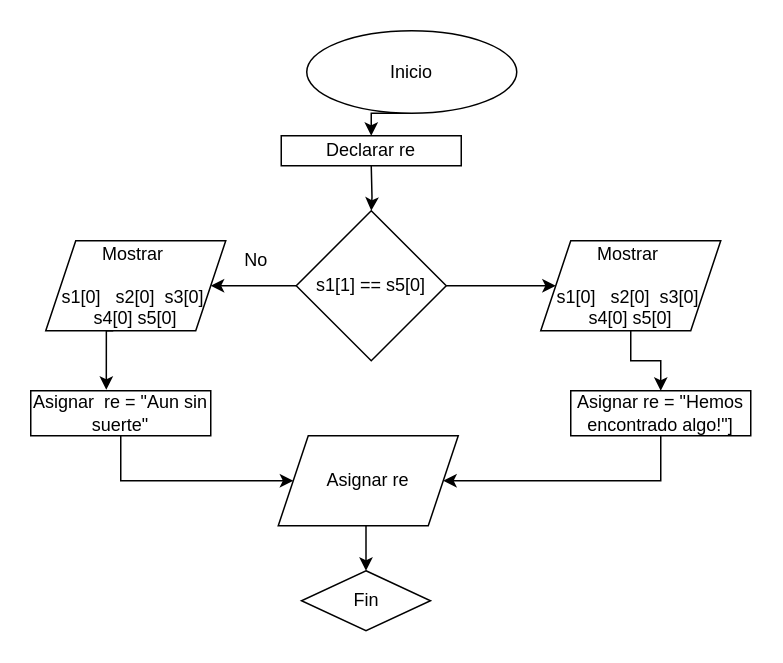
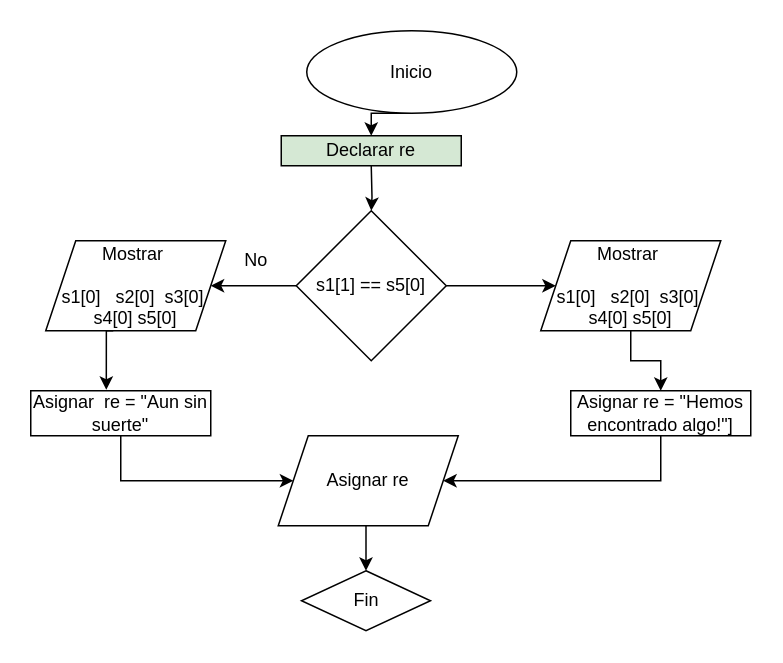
(371, 151) -> (371, 151)
